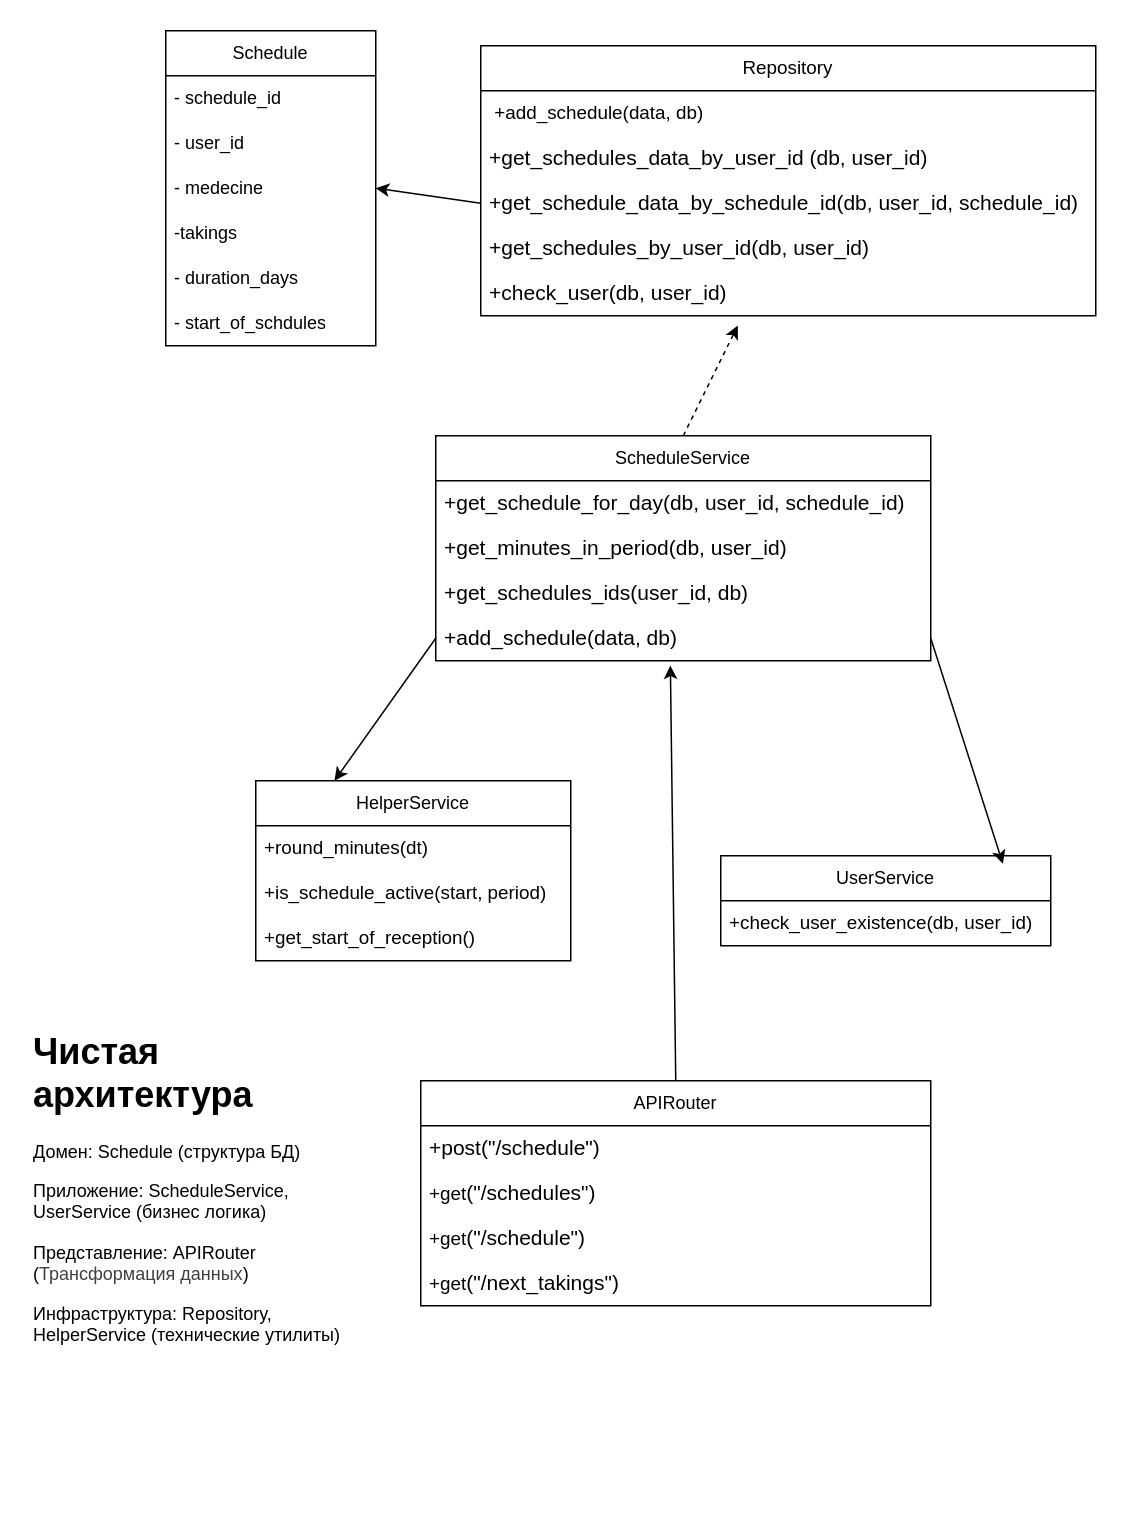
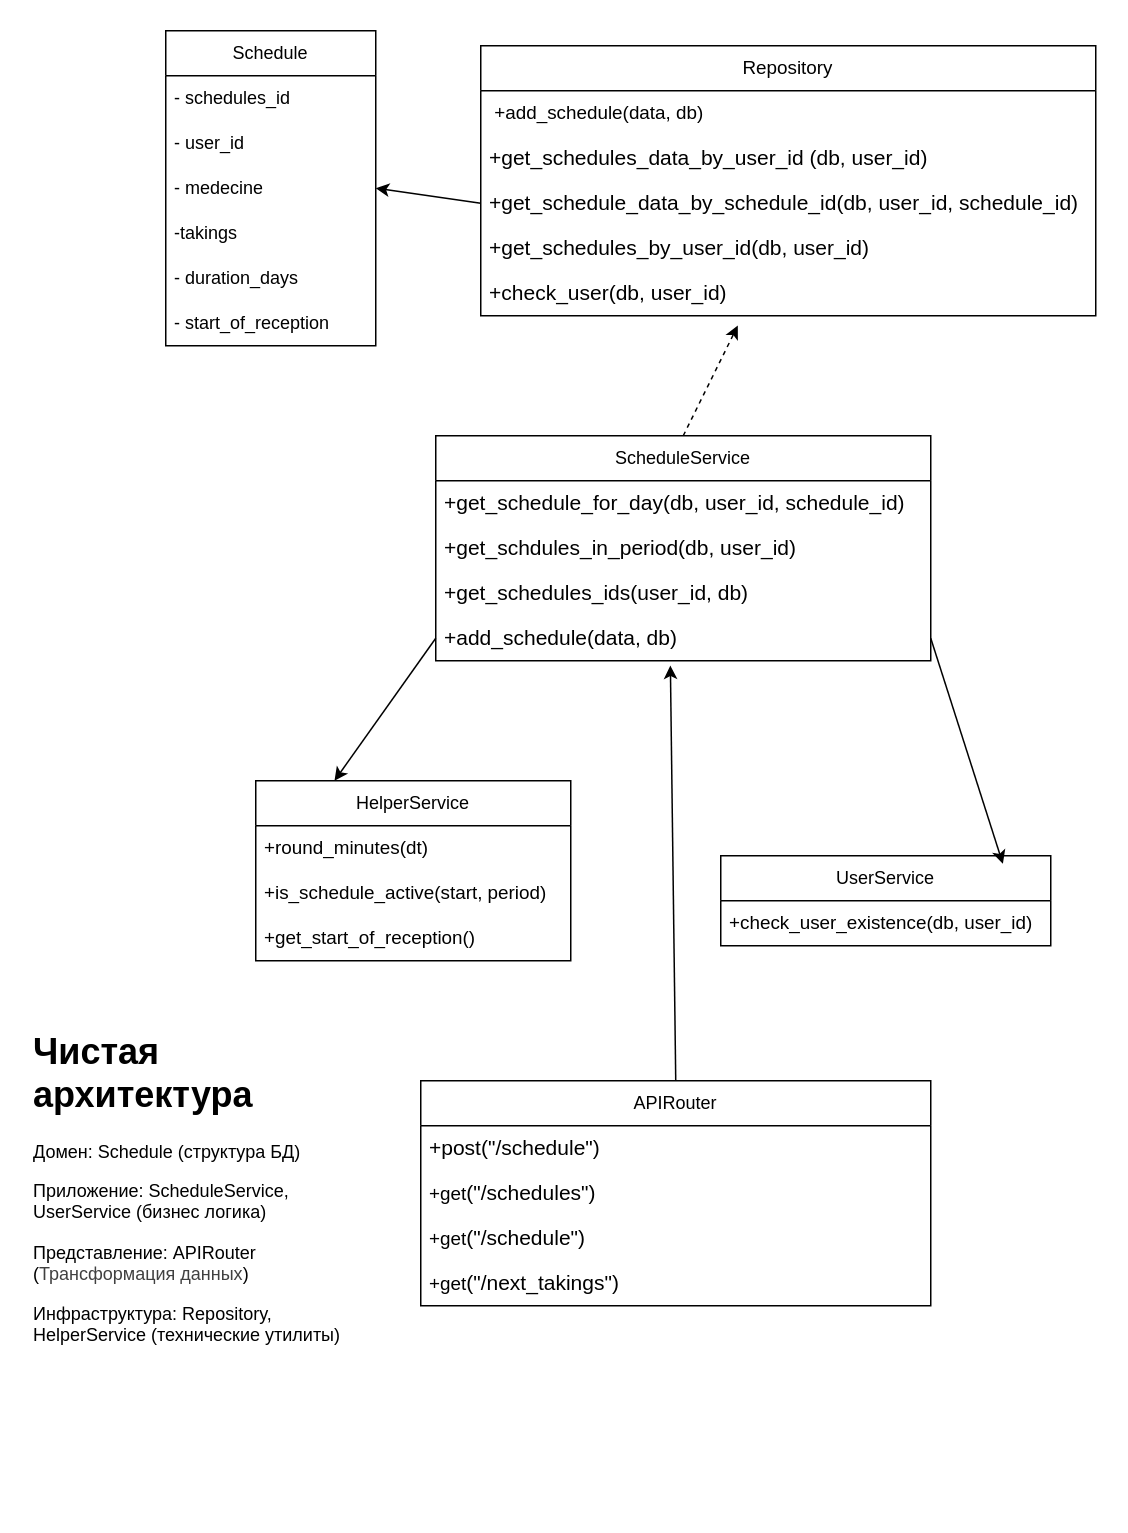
(233, 98) -> (238, 98)
(266, 323) -> (271, 323)
(607, 548) -> (612, 548)
